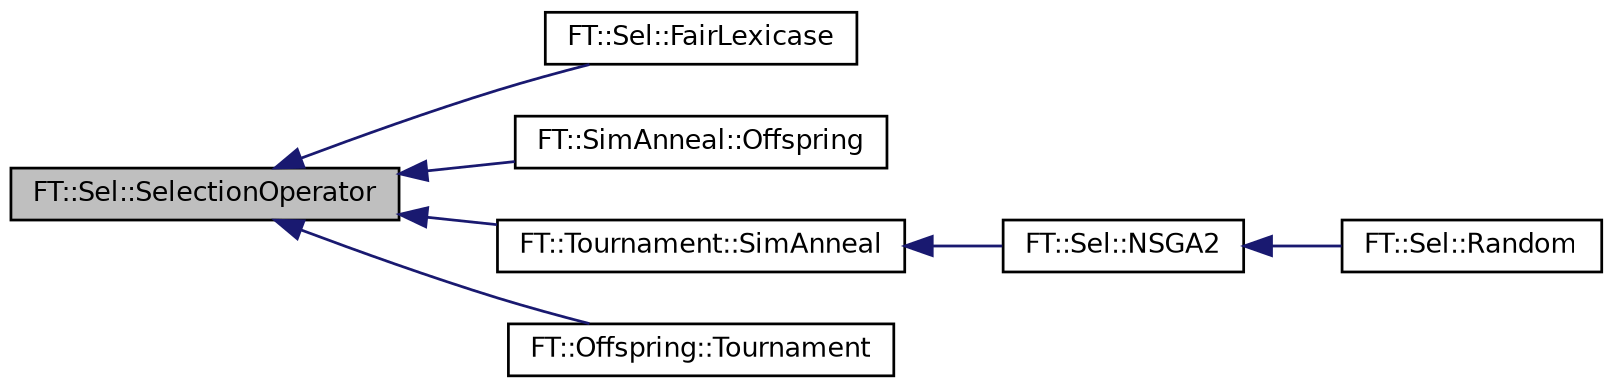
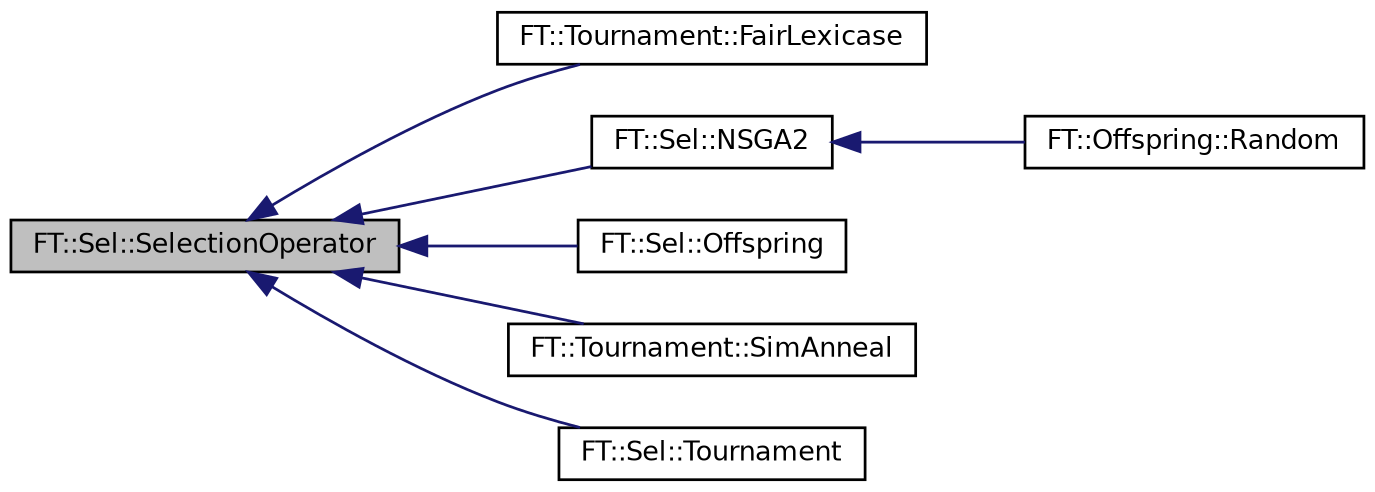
(701, 38) -> (712, 38)
(701, 142) -> (712, 246)
(968, 246) -> (477, 190)
(1472, 246) -> (1194, 142)
(701, 350) -> (712, 454)
